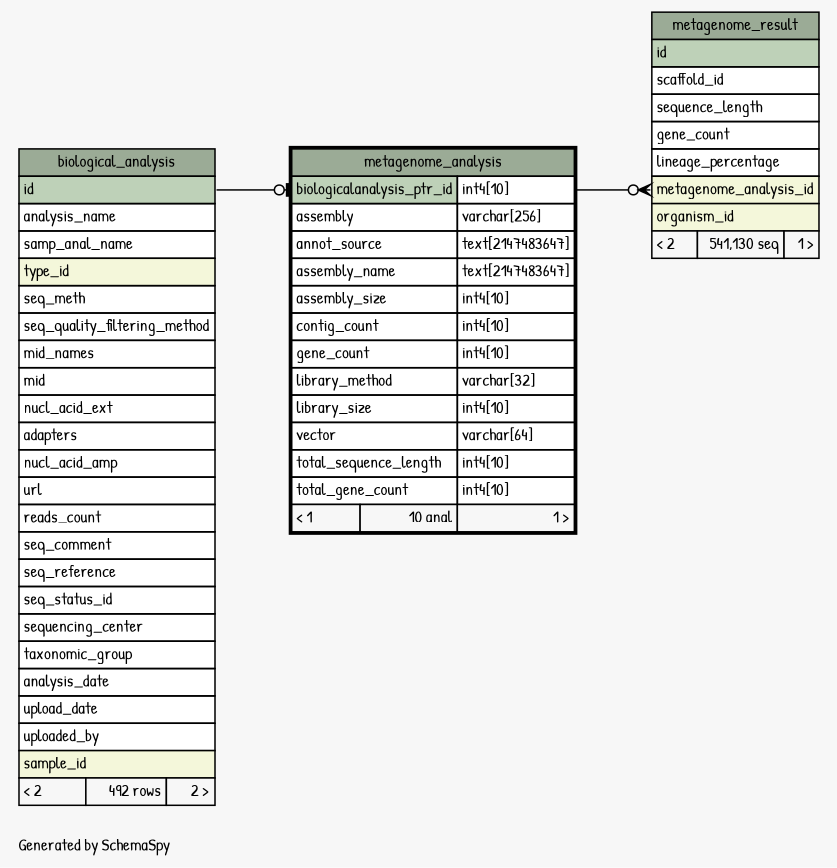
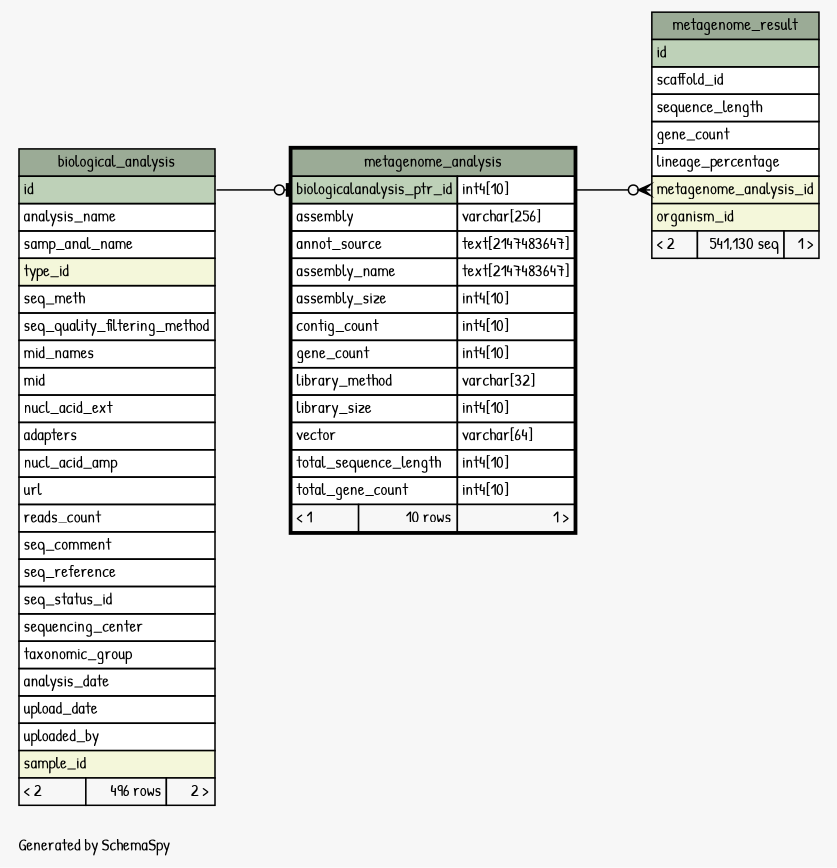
(431, 517) -> (429, 517)
(135, 791) -> (136, 791)
